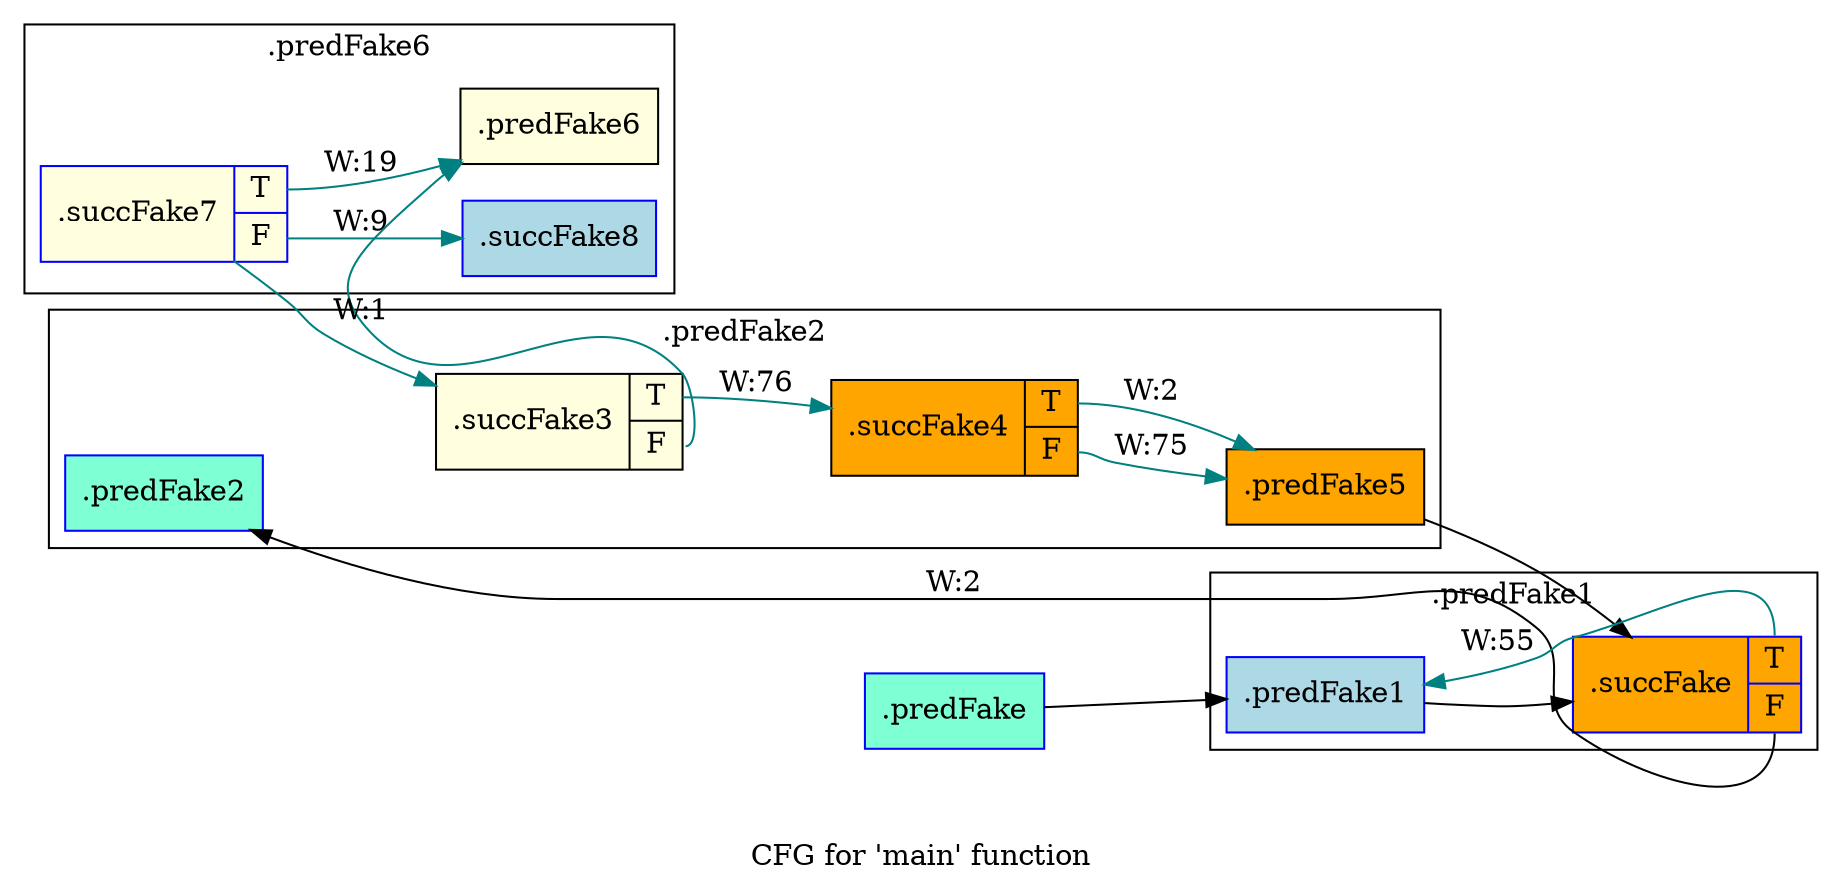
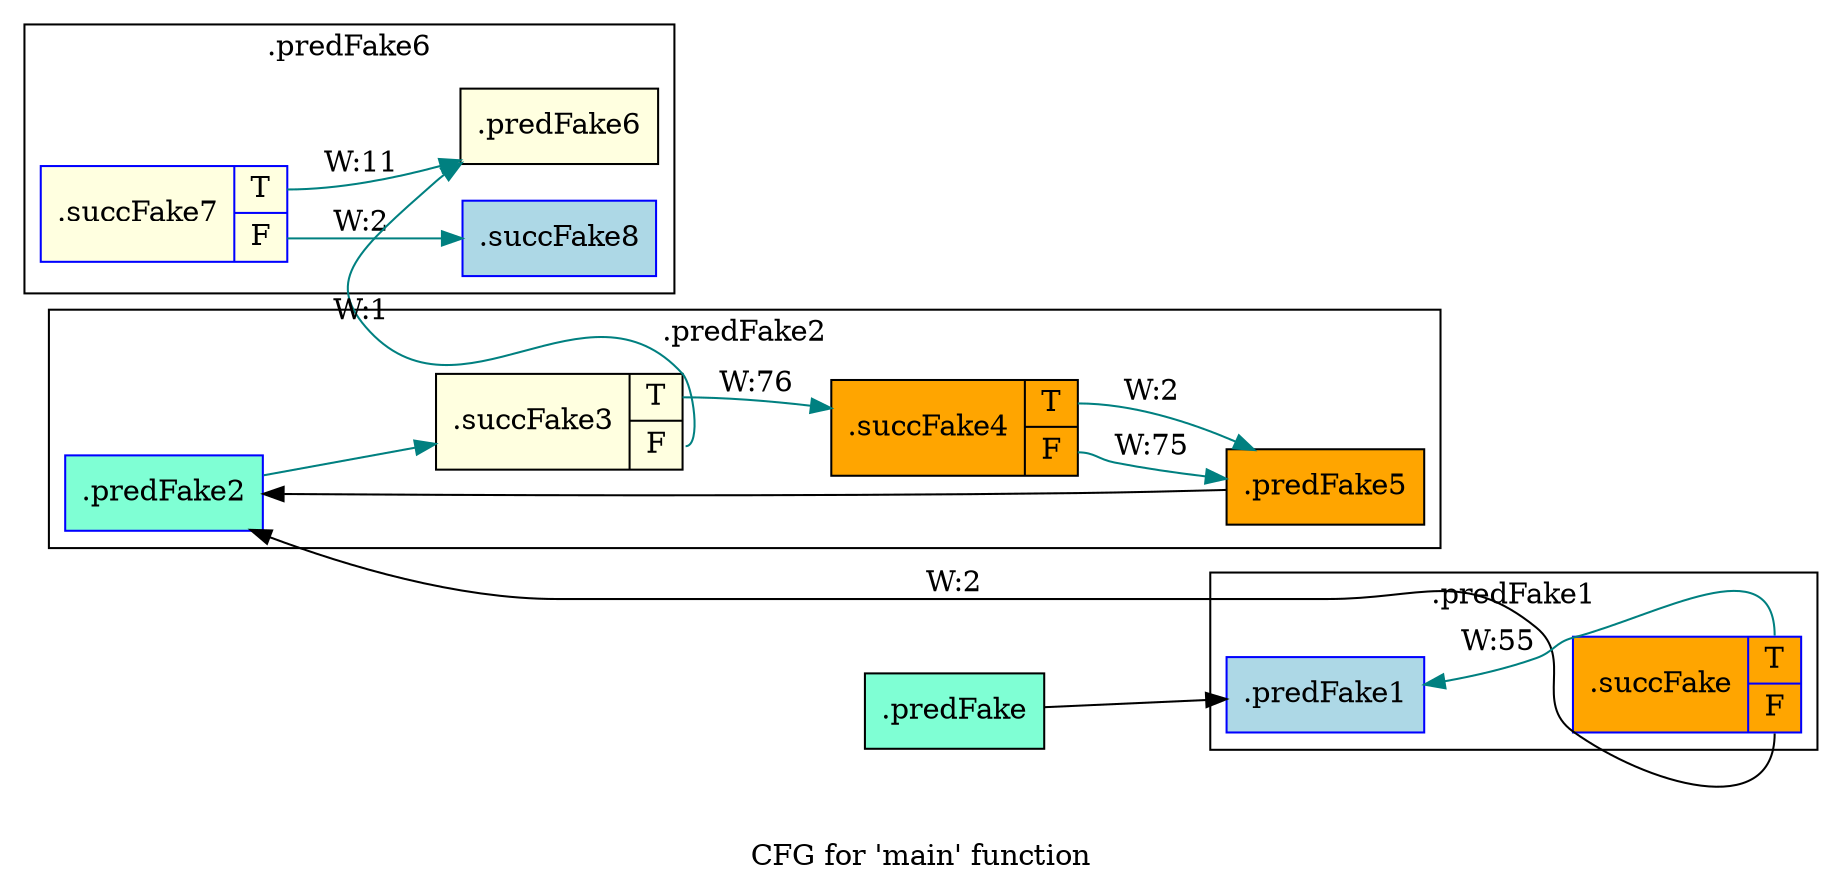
(362, 164) -> (362, 164)
(362, 223) -> (362, 223)
(318, 330) -> (339, 461)
(1515, 559) -> (755, 495)
(1488, 706) -> none
(955, 711) -> (955, 711)
